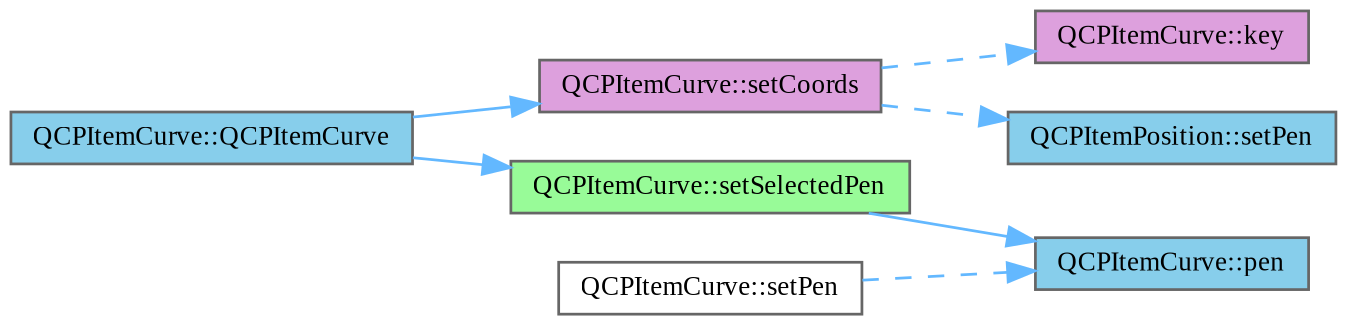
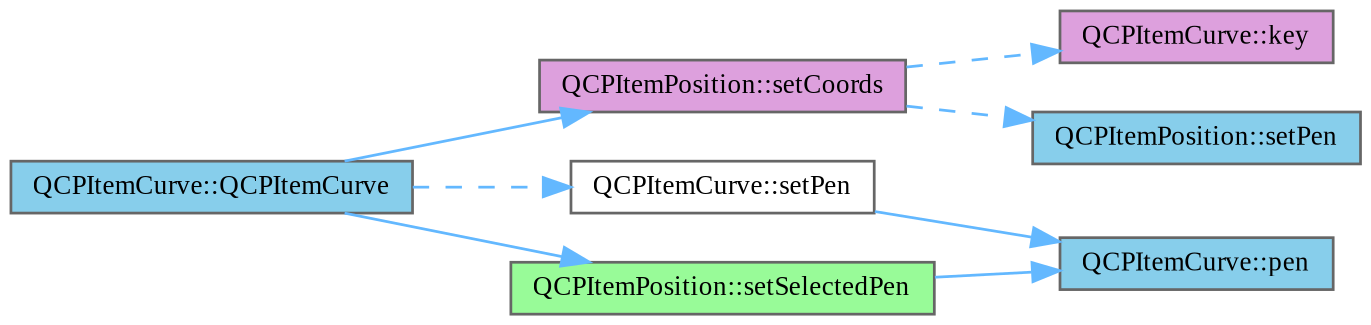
(710, 86) -> (723, 86)
none -> (477, 187)
(710, 187) -> (723, 288)
(935, 276) -> (954, 224)
